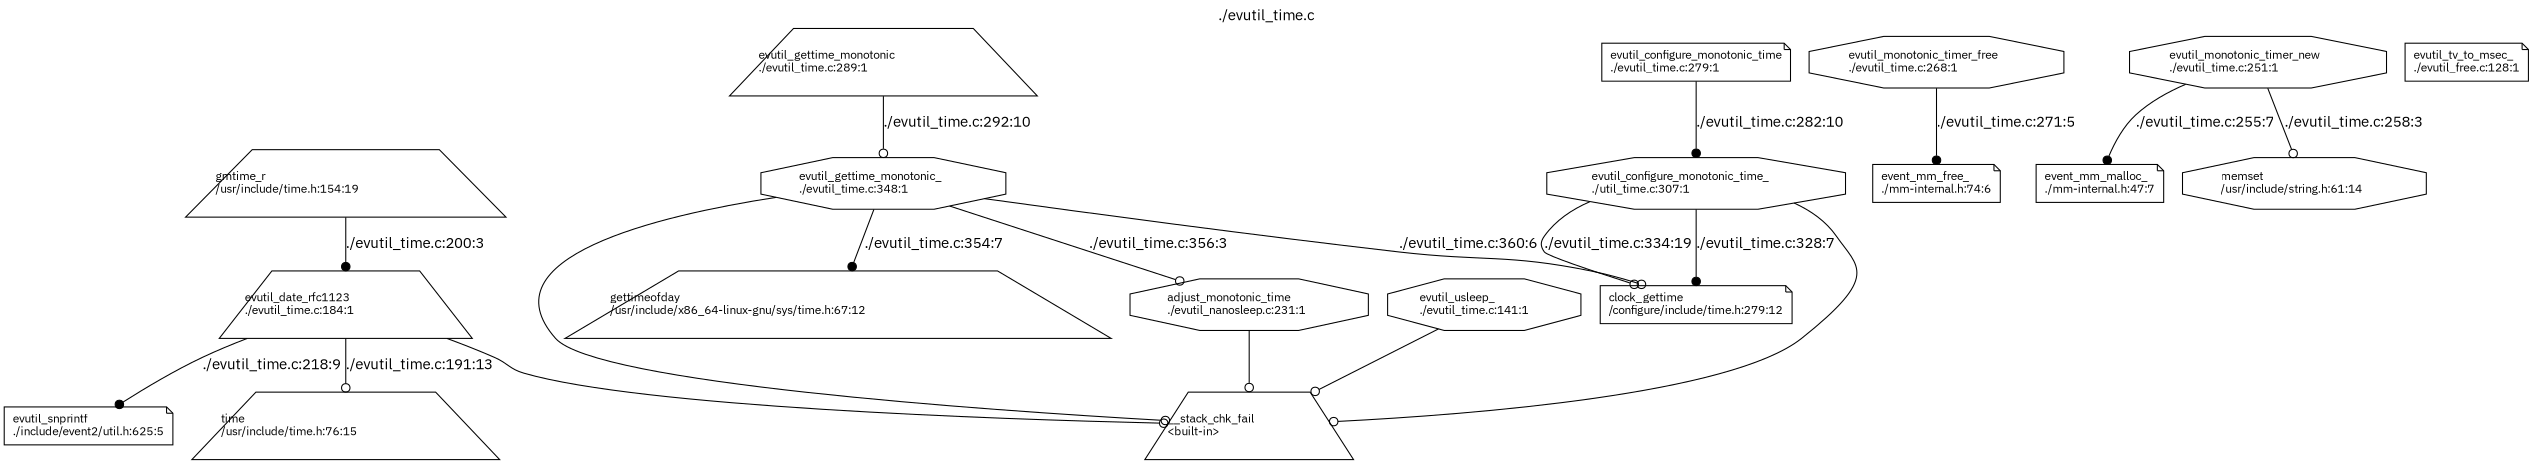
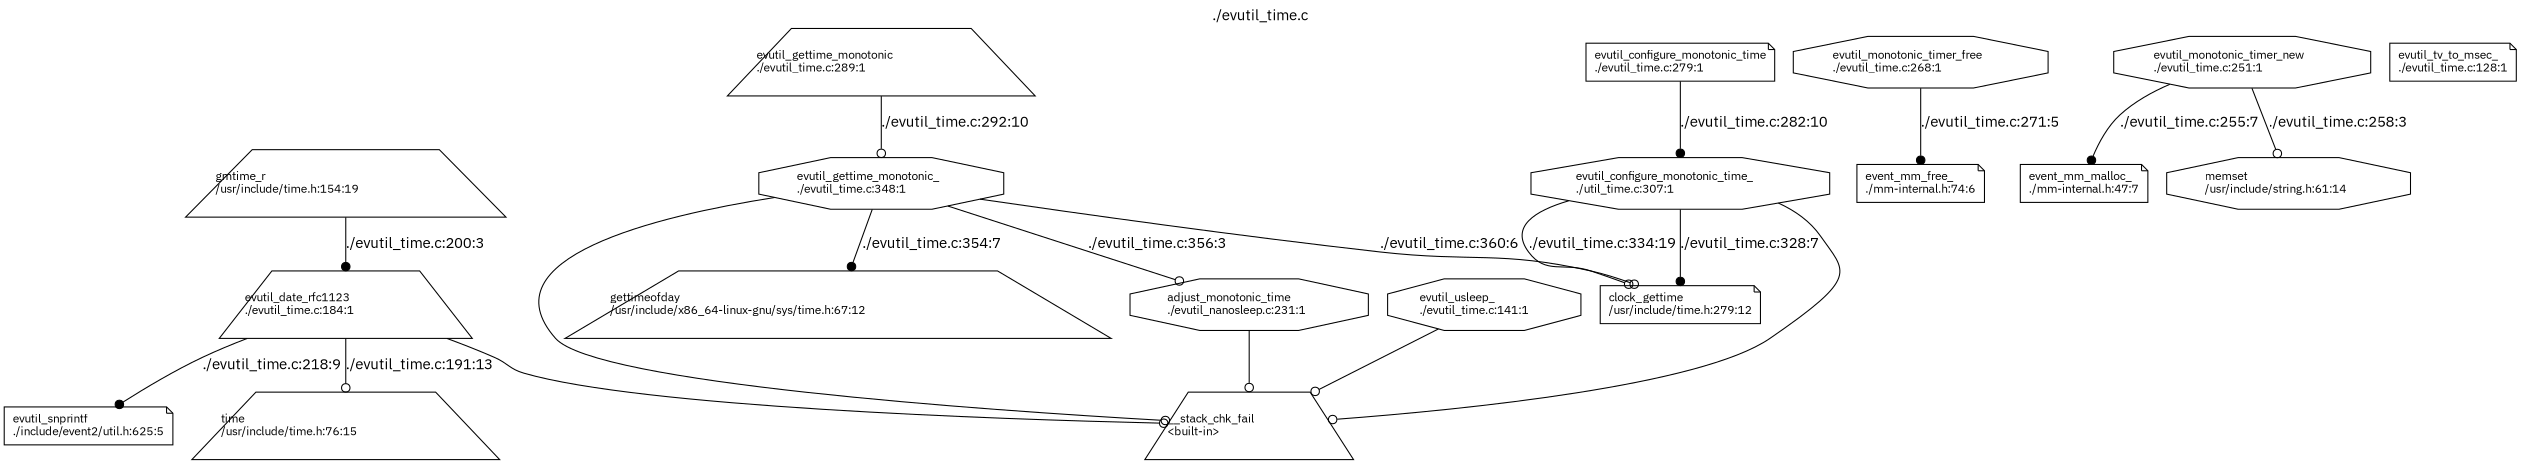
(2467, 62) -> (2453, 62)
(1696, 305) -> (1680, 305)
